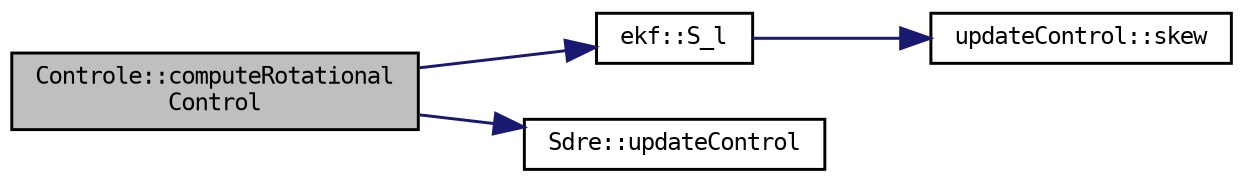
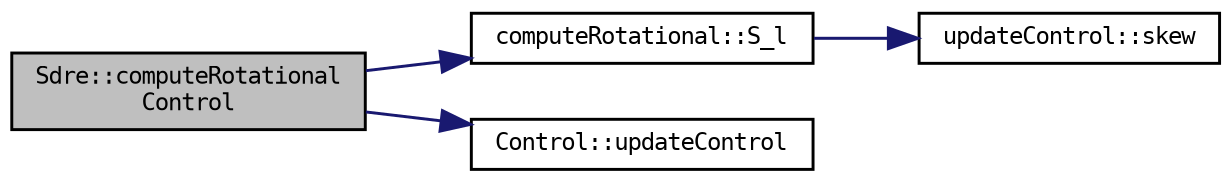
(675, 38) -> (642, 38)
(215, 91) -> (189, 91)
(675, 144) -> (642, 144)
